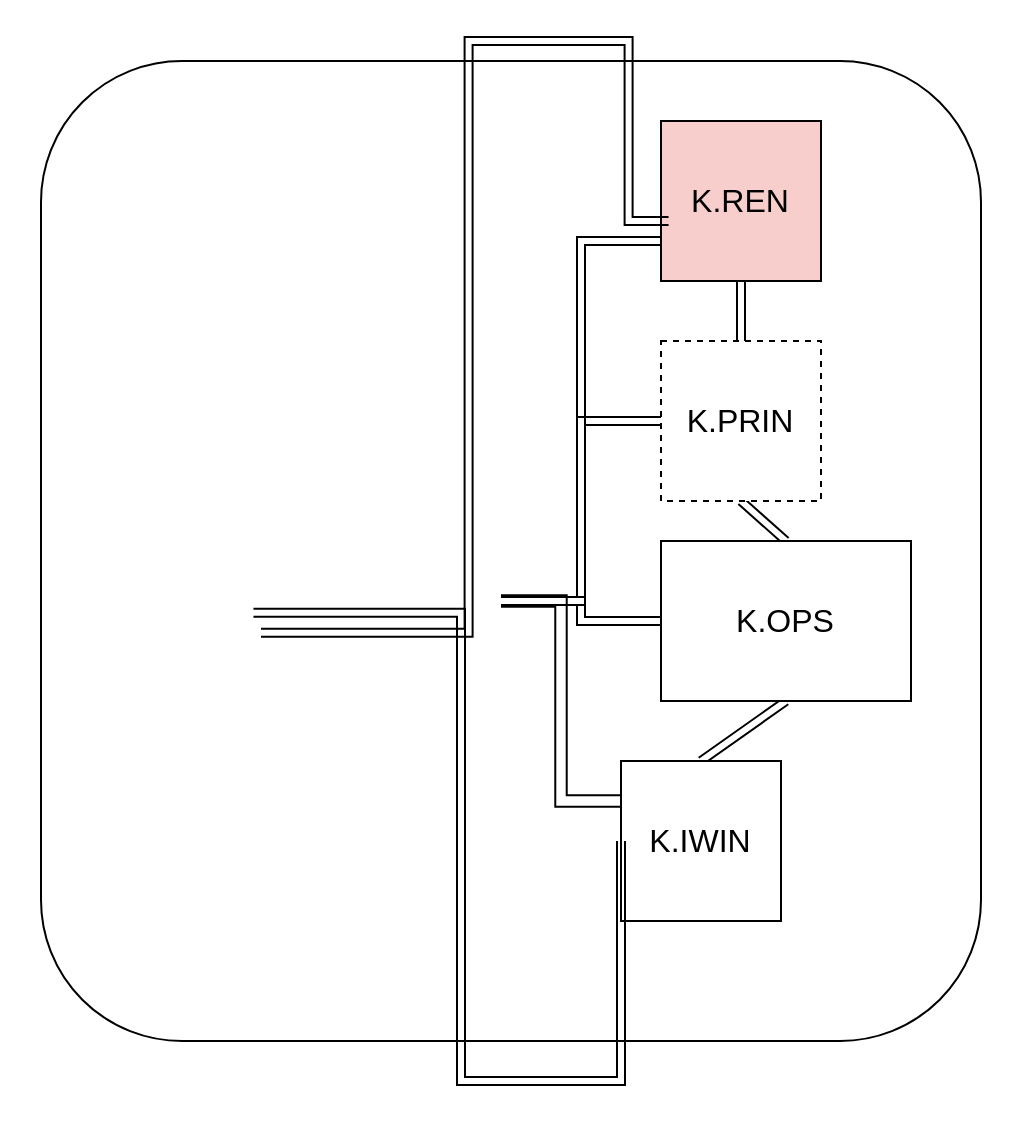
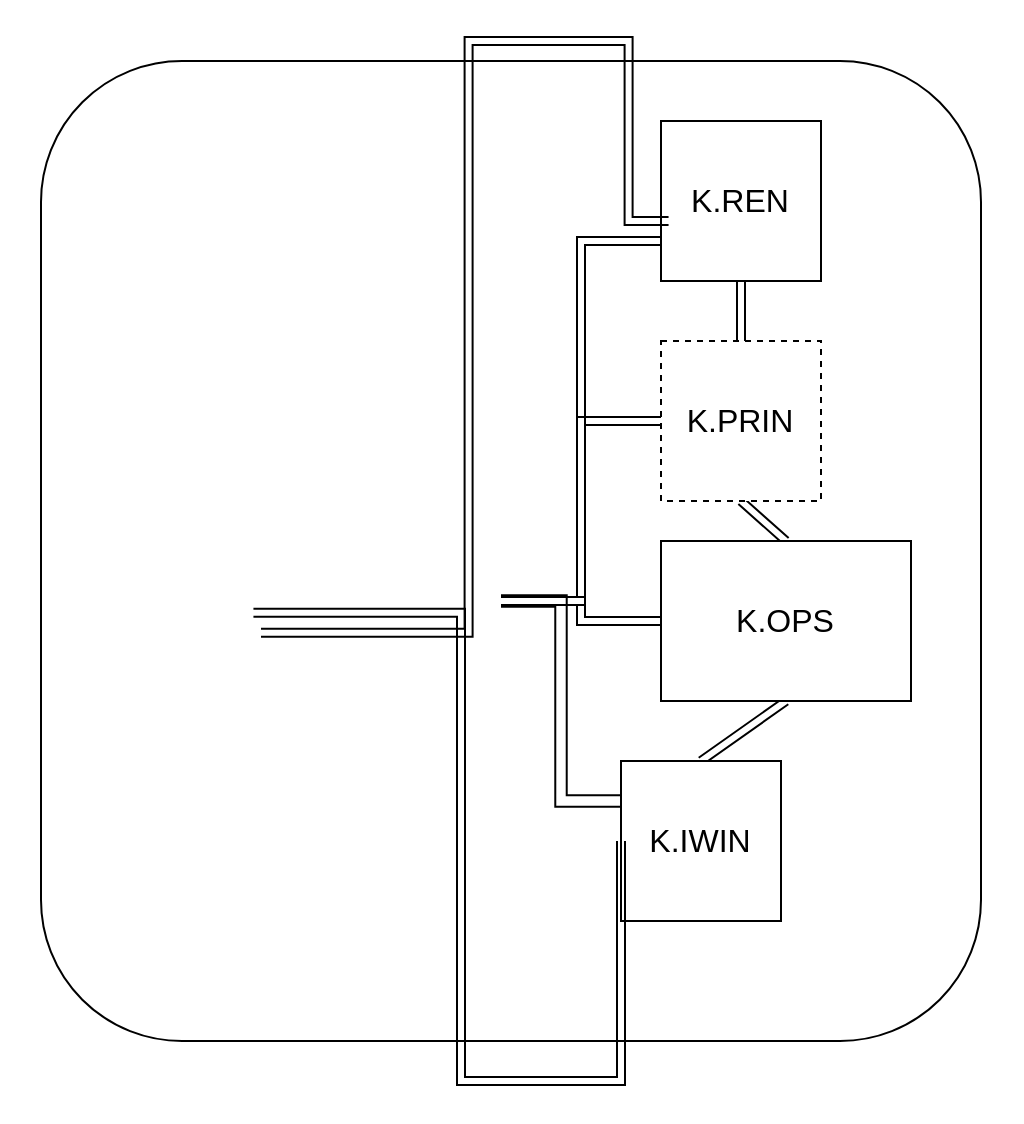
(741, 201) -> (741, 201)
